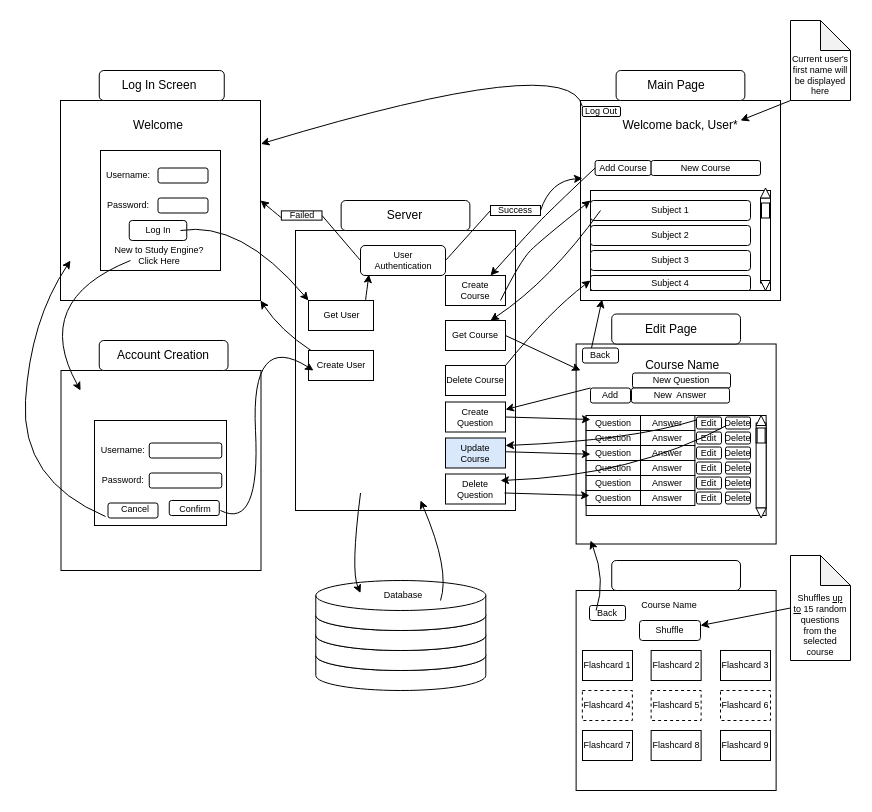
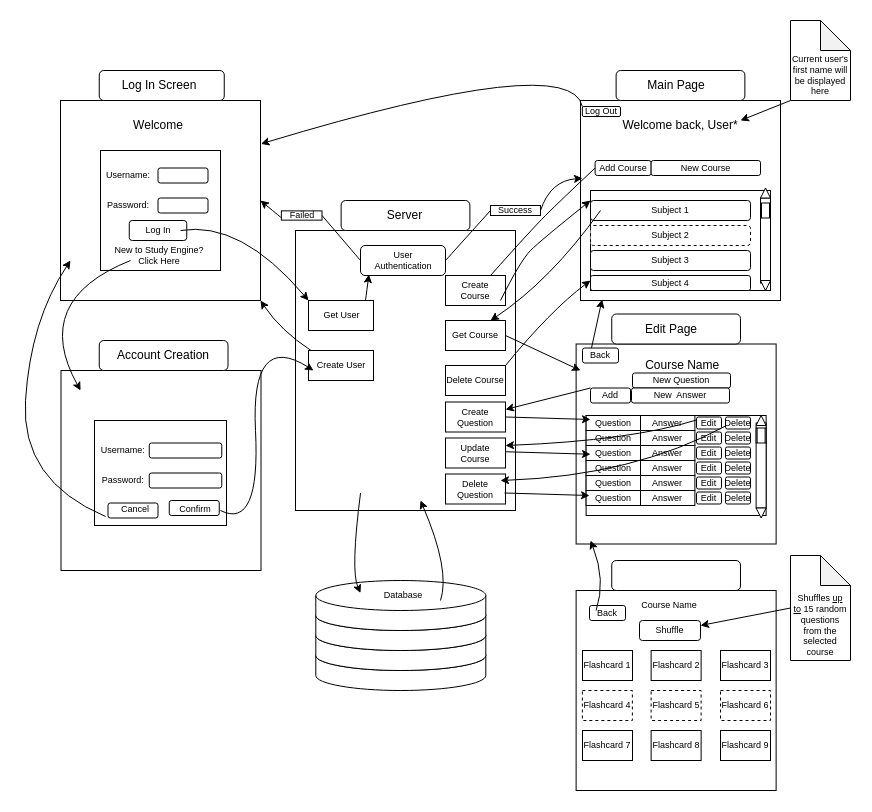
(671, 236) -> (671, 236)
(495, 270) -> (493, 272)
(476, 453) -> (476, 453)
